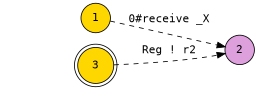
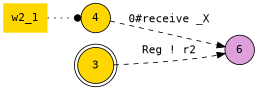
none -> (25, 18)
(96, 18) -> (96, 18)
(240, 50) -> (240, 50)
